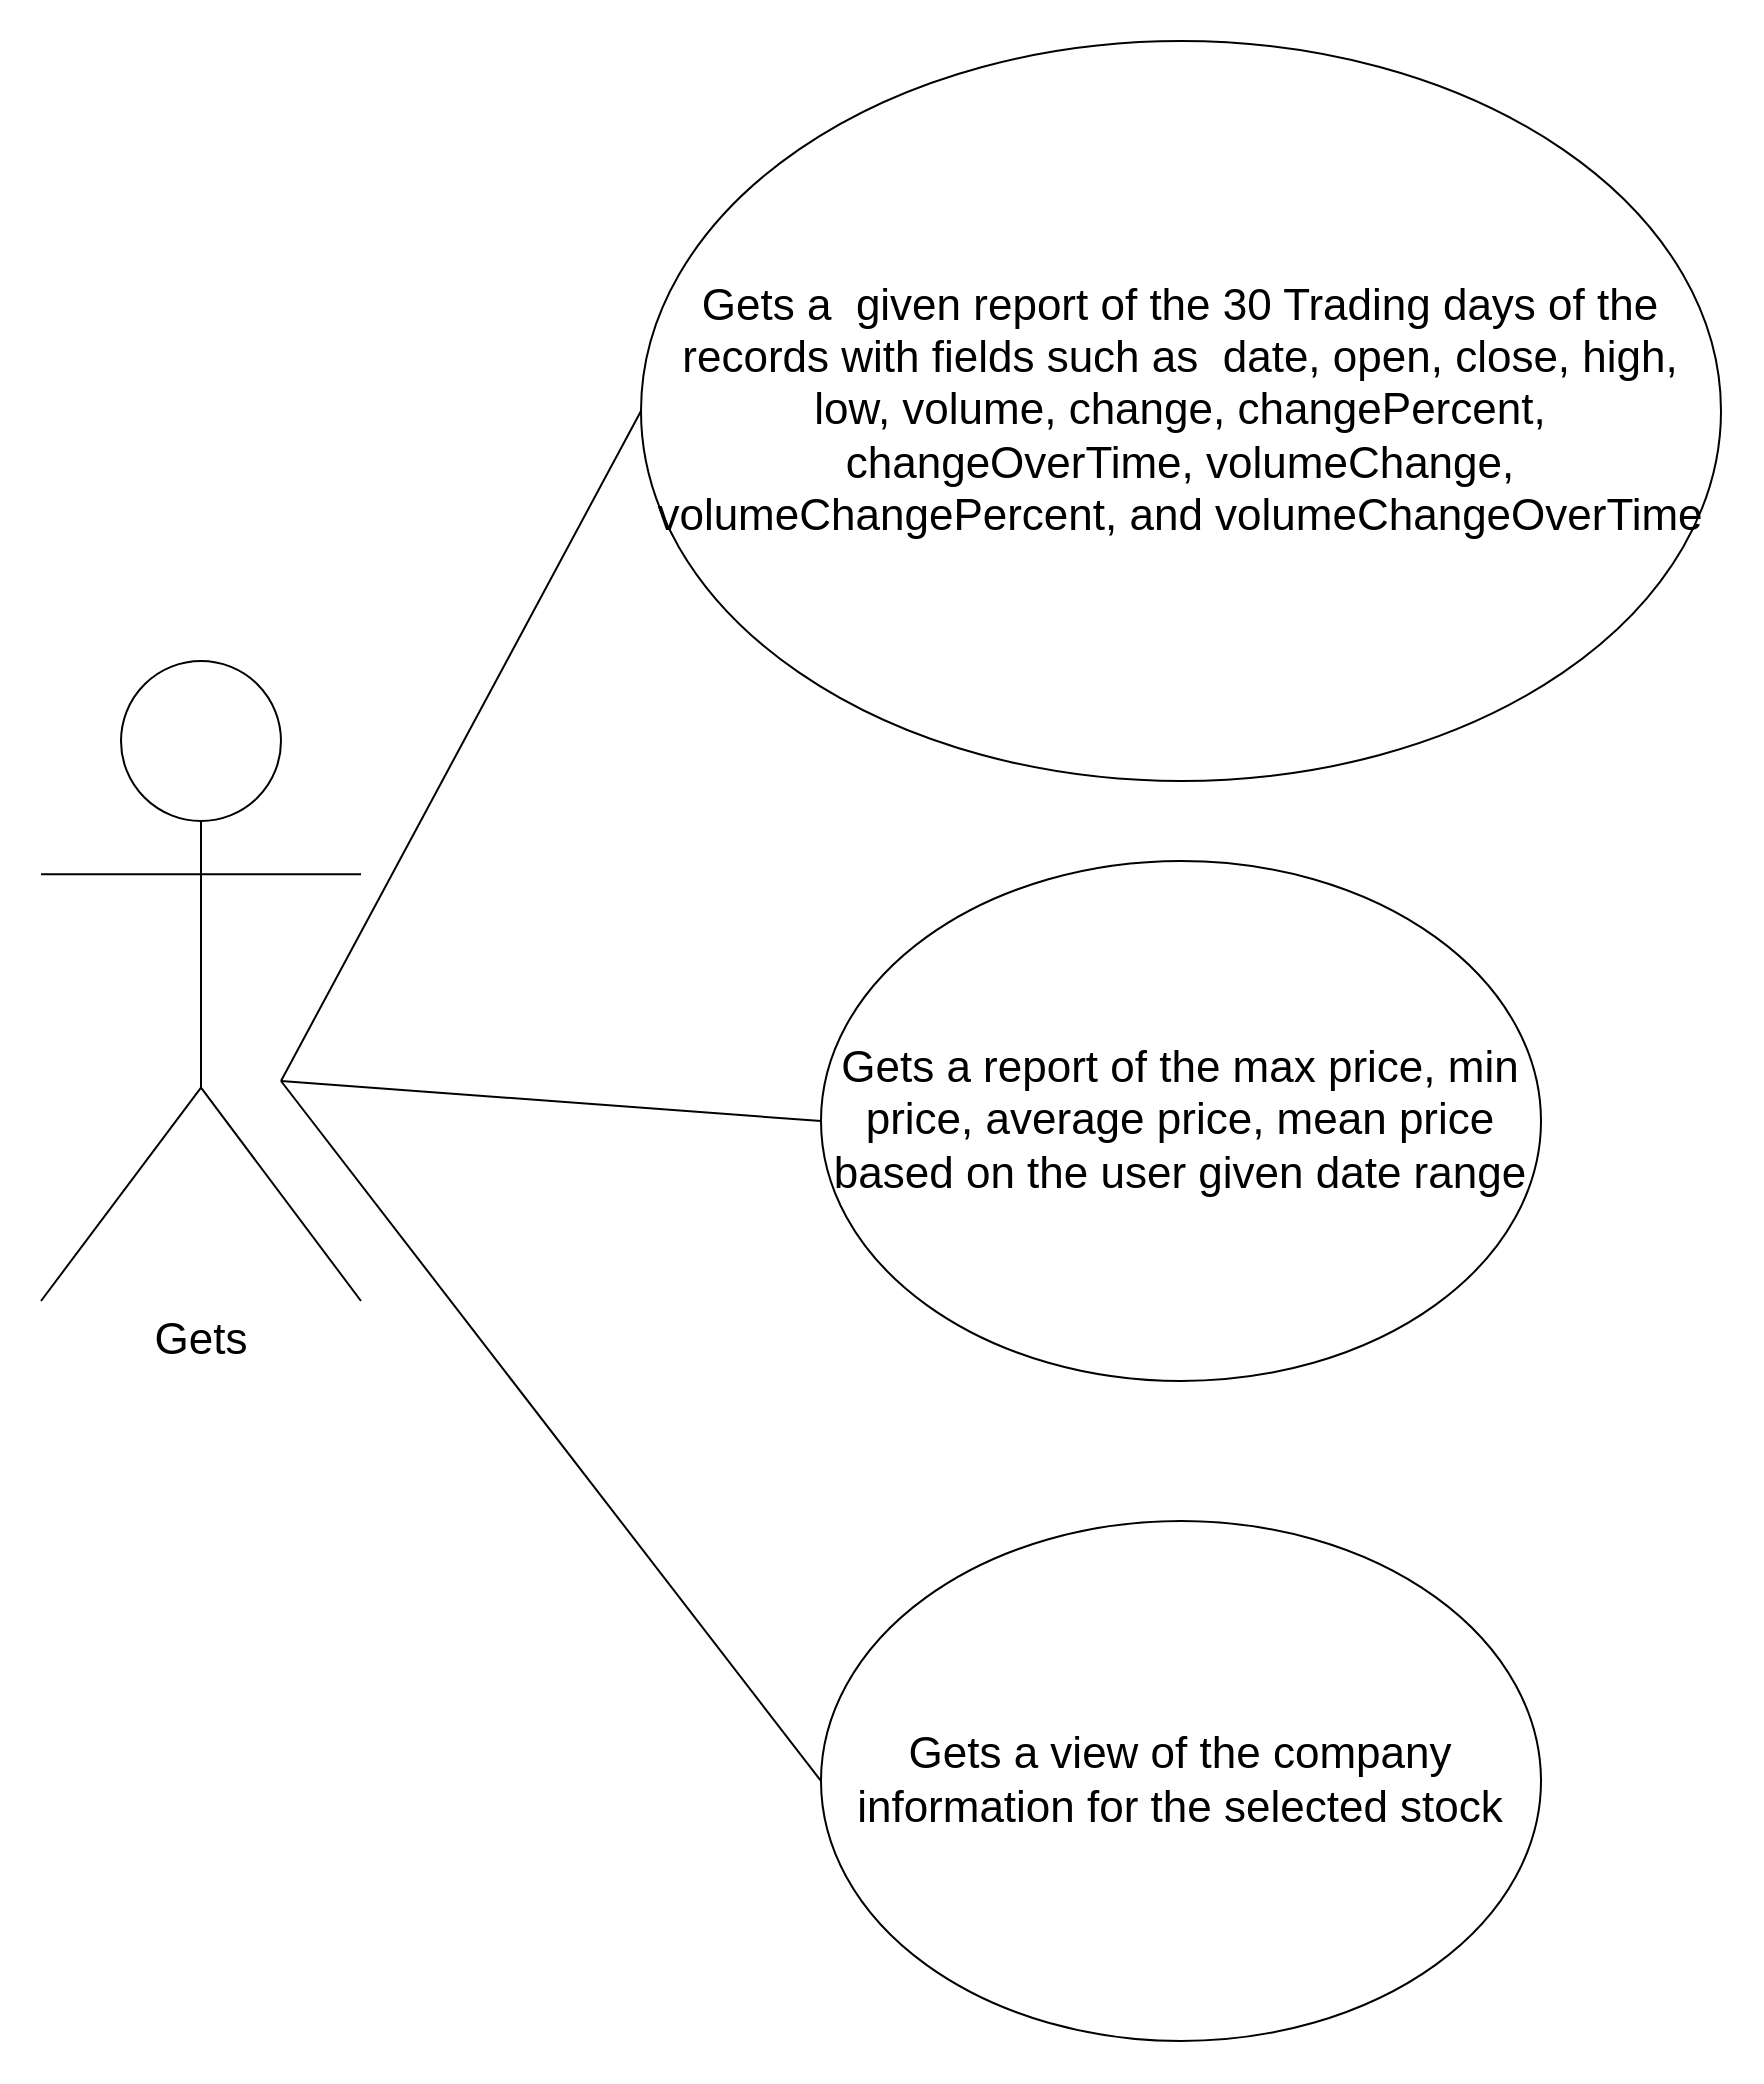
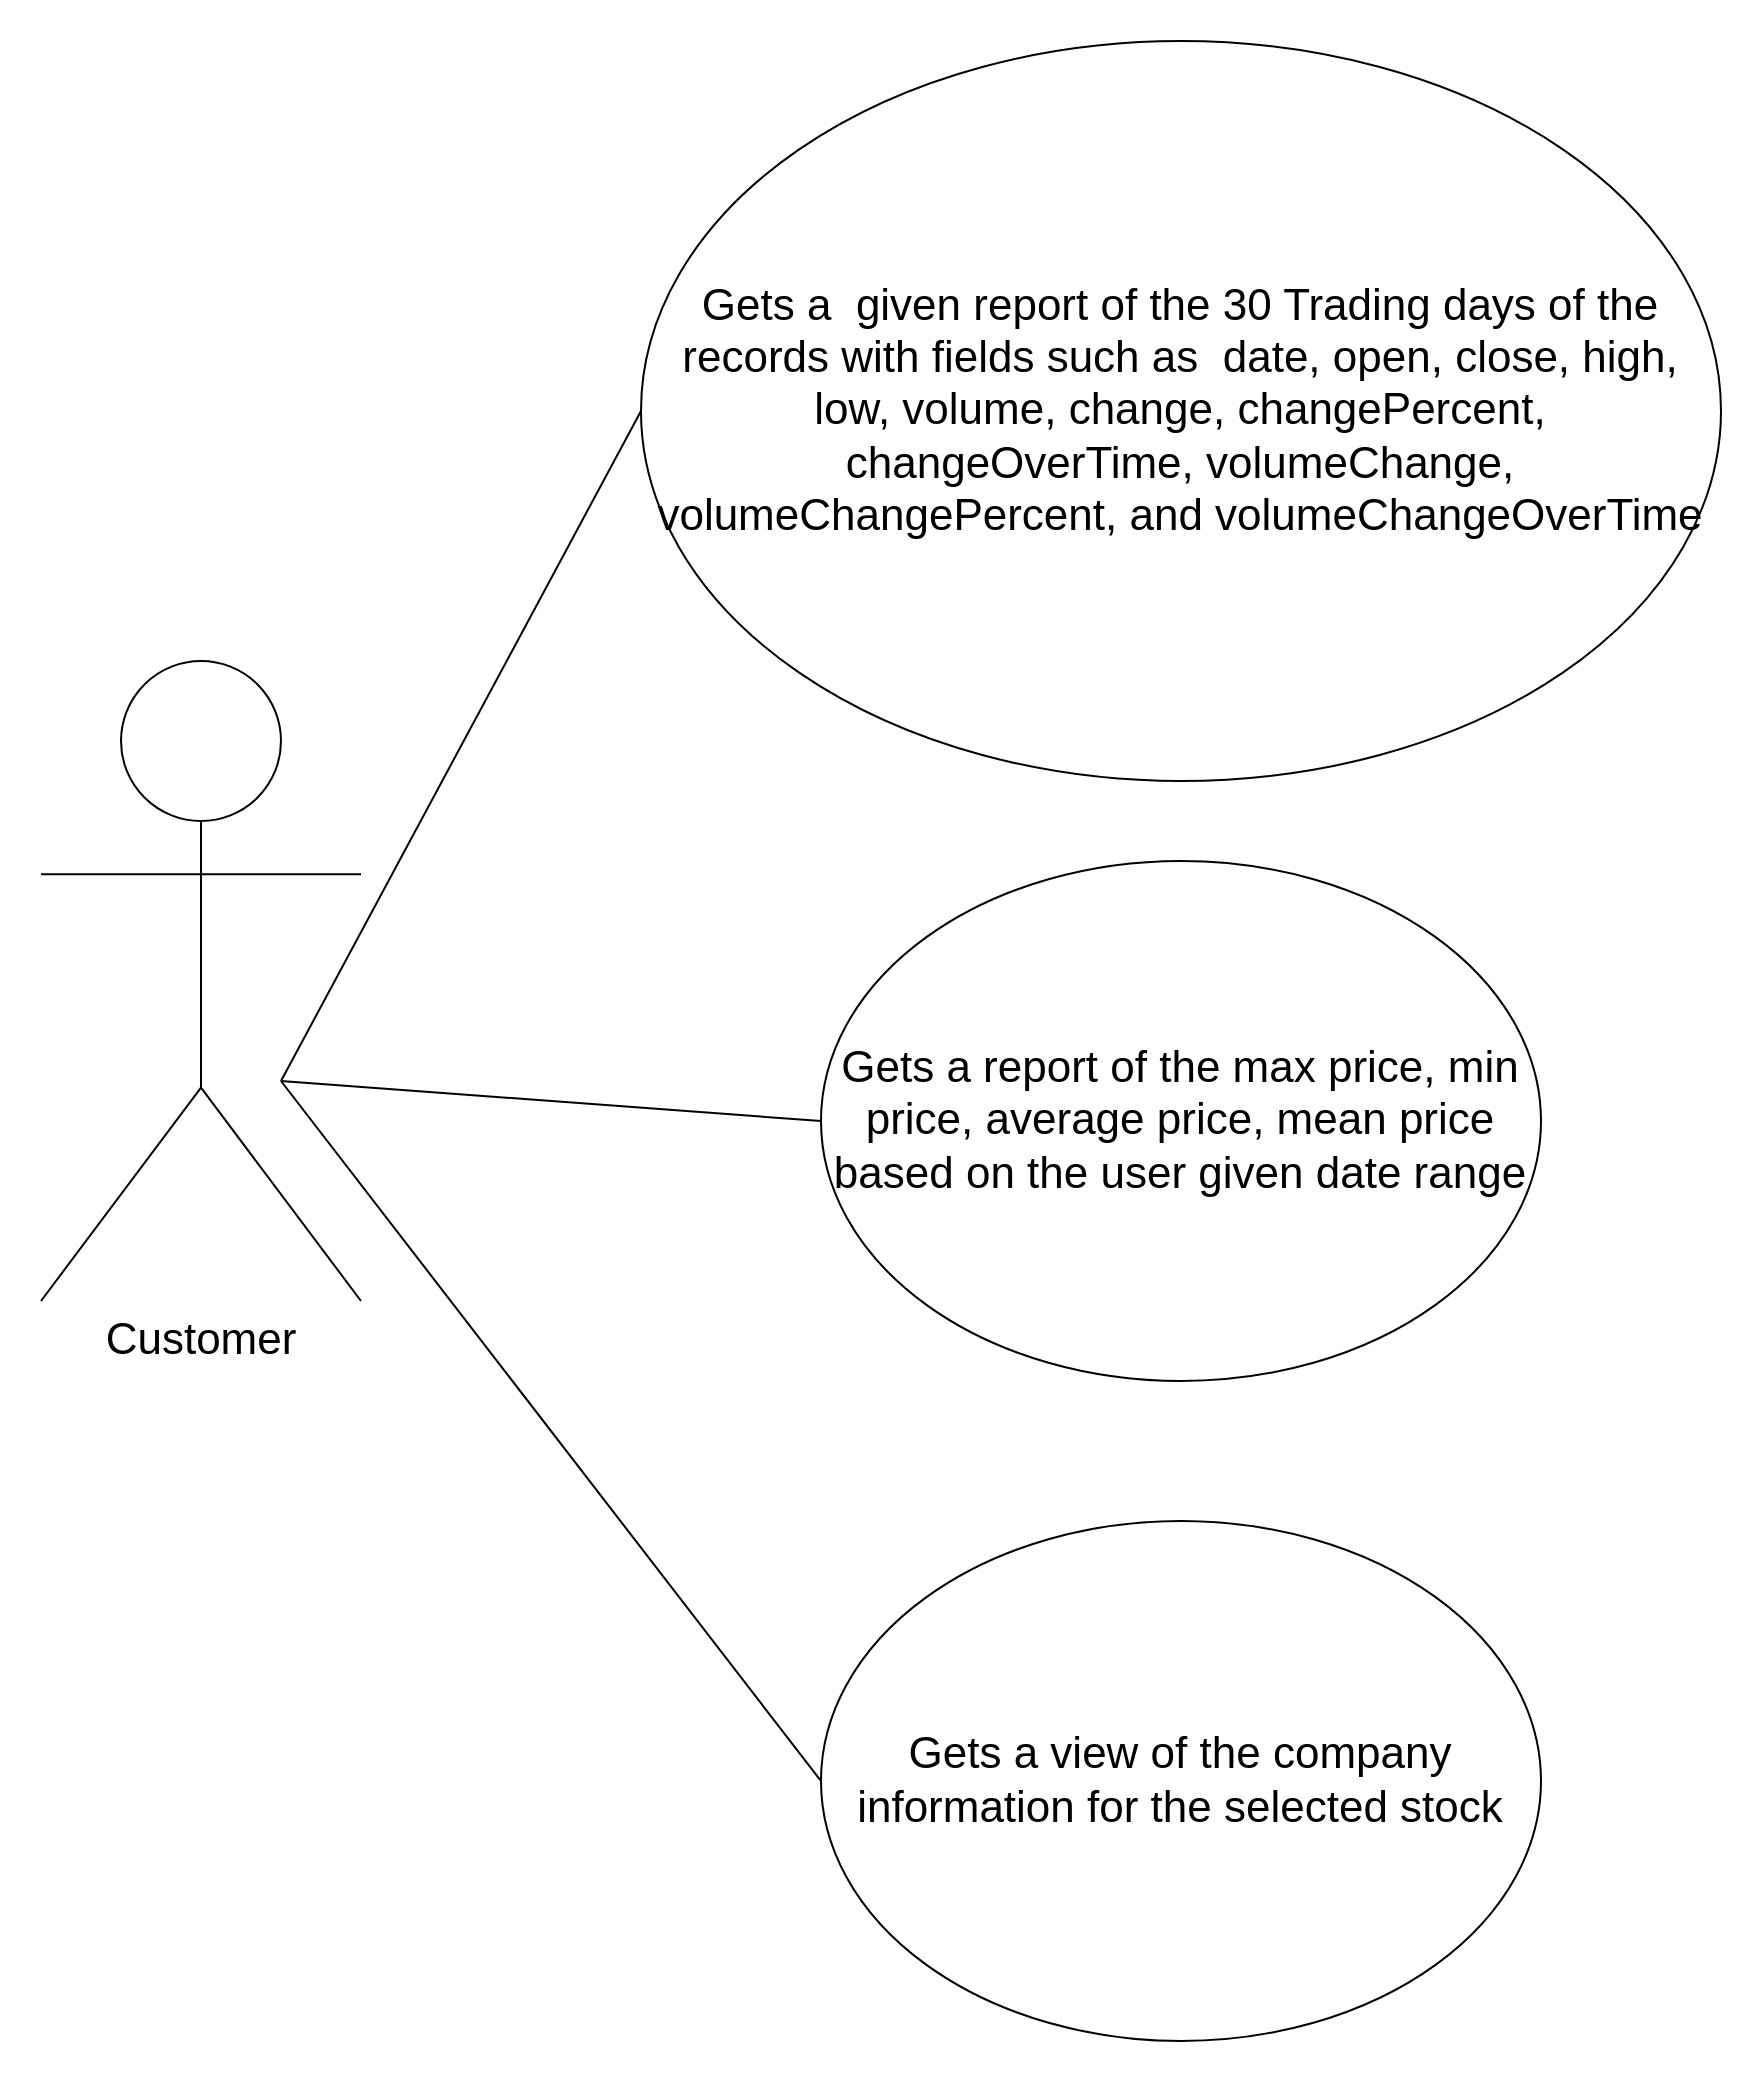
(202, 1341) -> (202, 1341)
